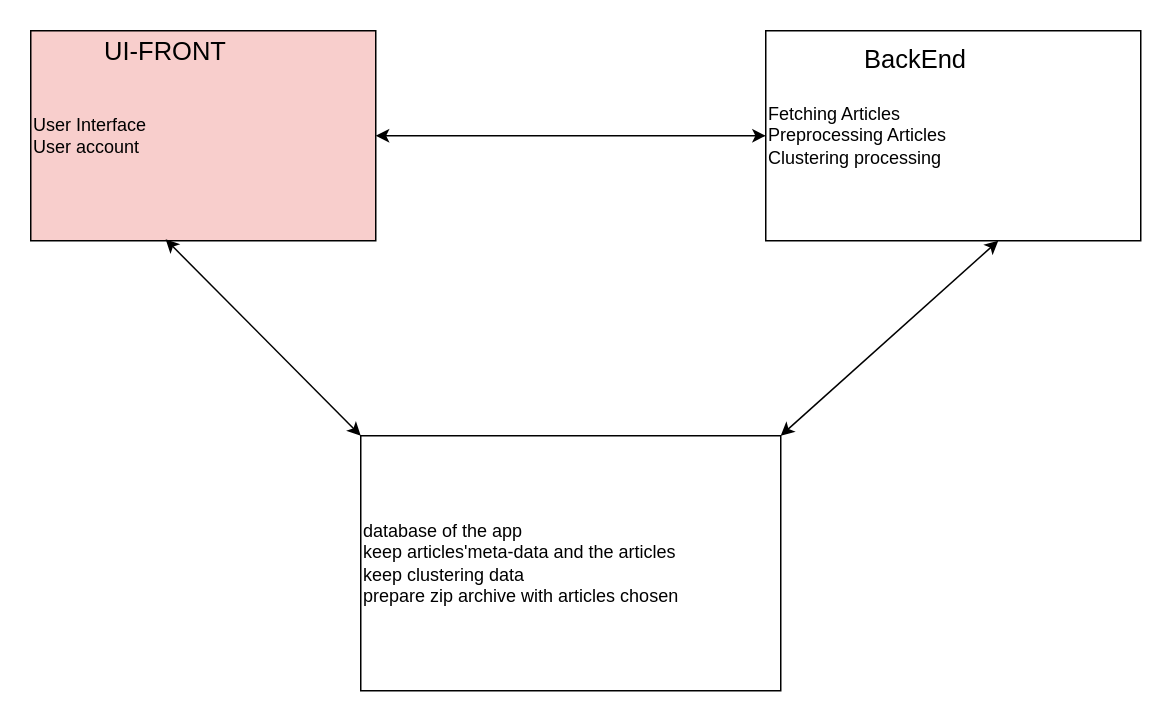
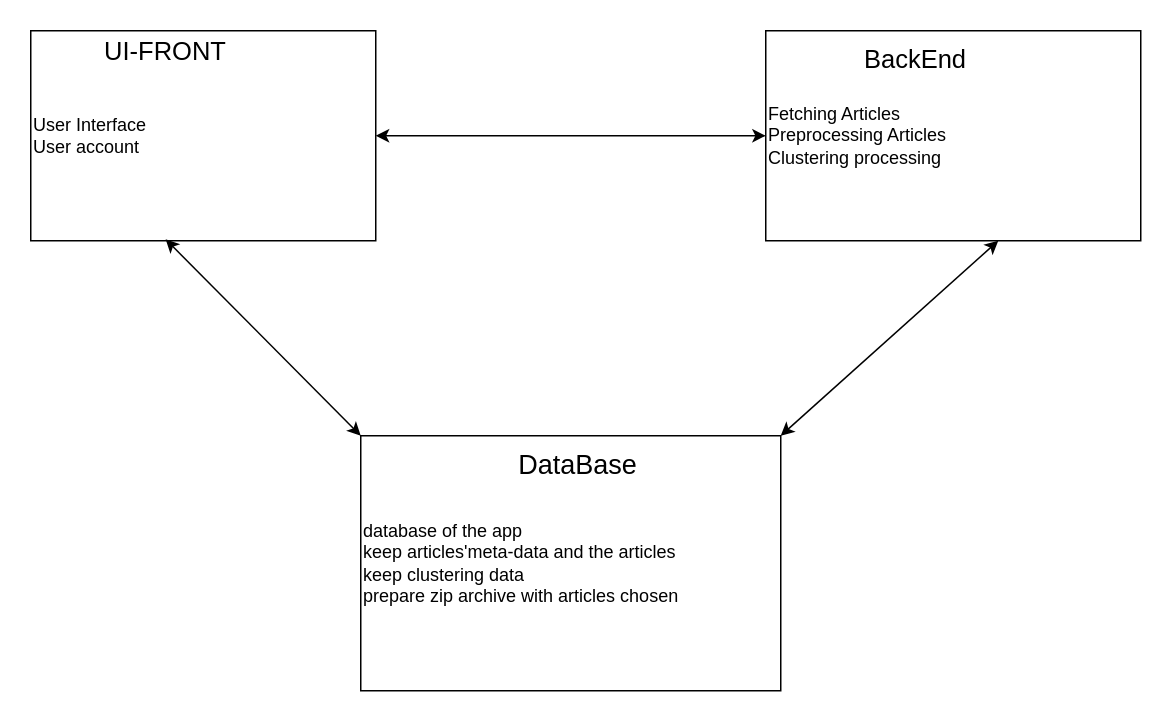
(203, 136) -> (203, 136)
none -> (578, 466)
